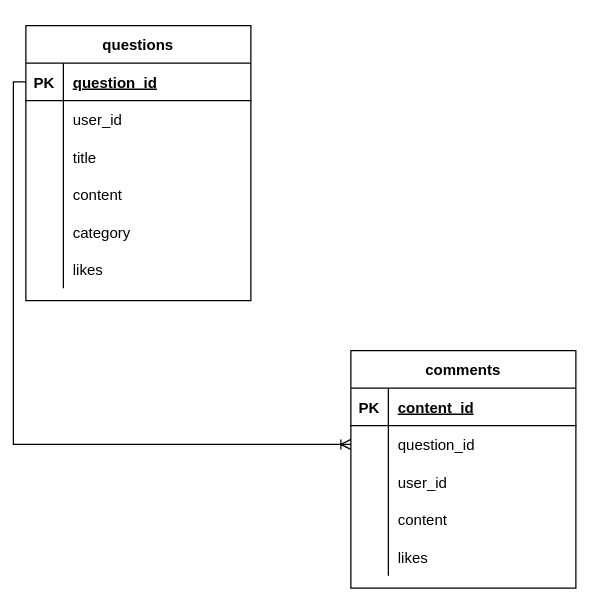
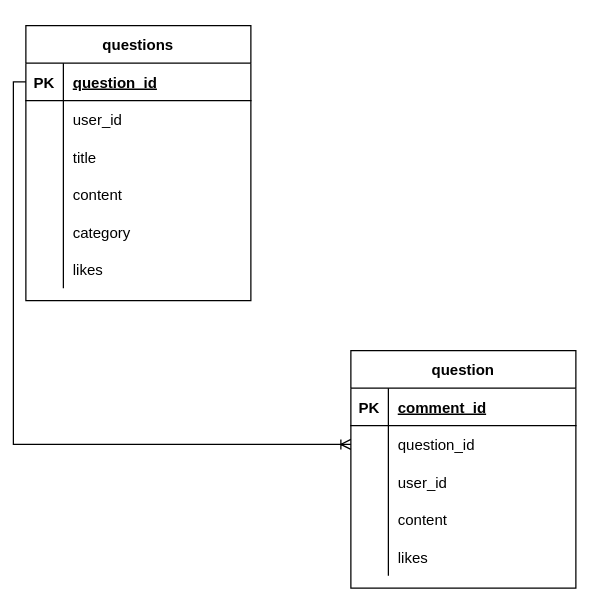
(463, 370) -> (463, 370)
(438, 408) -> (438, 408)
